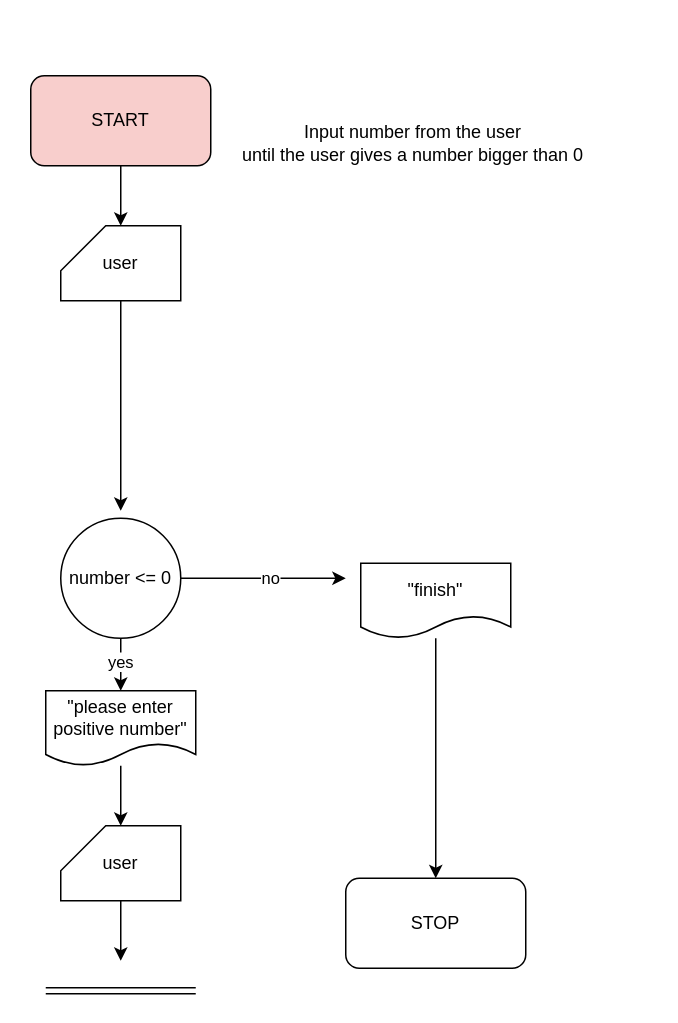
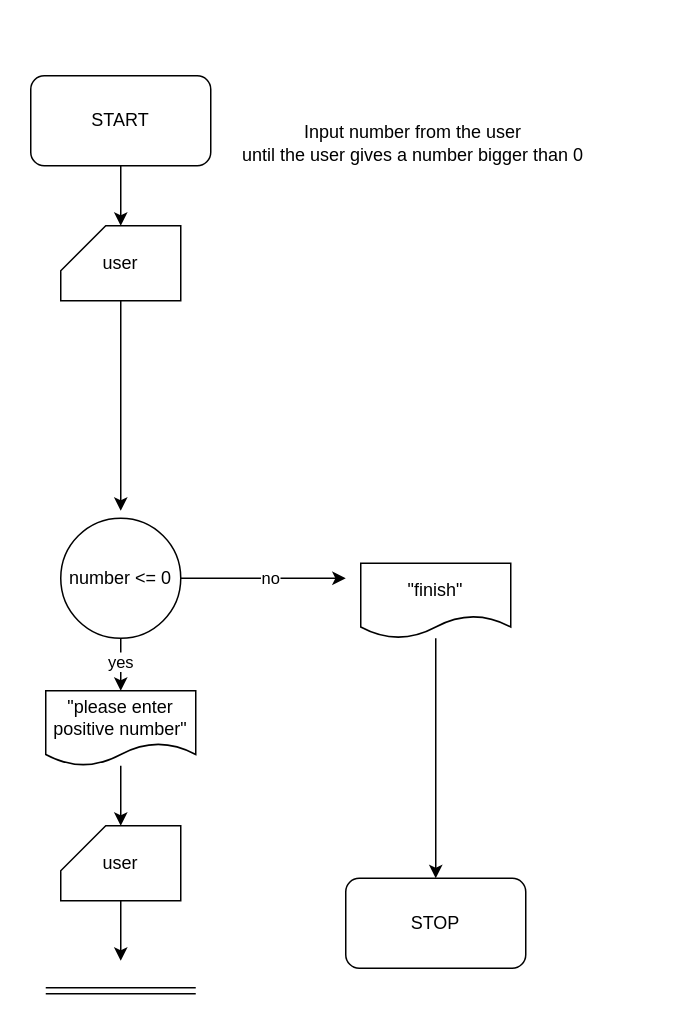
(121, 121) -> (121, 121)
